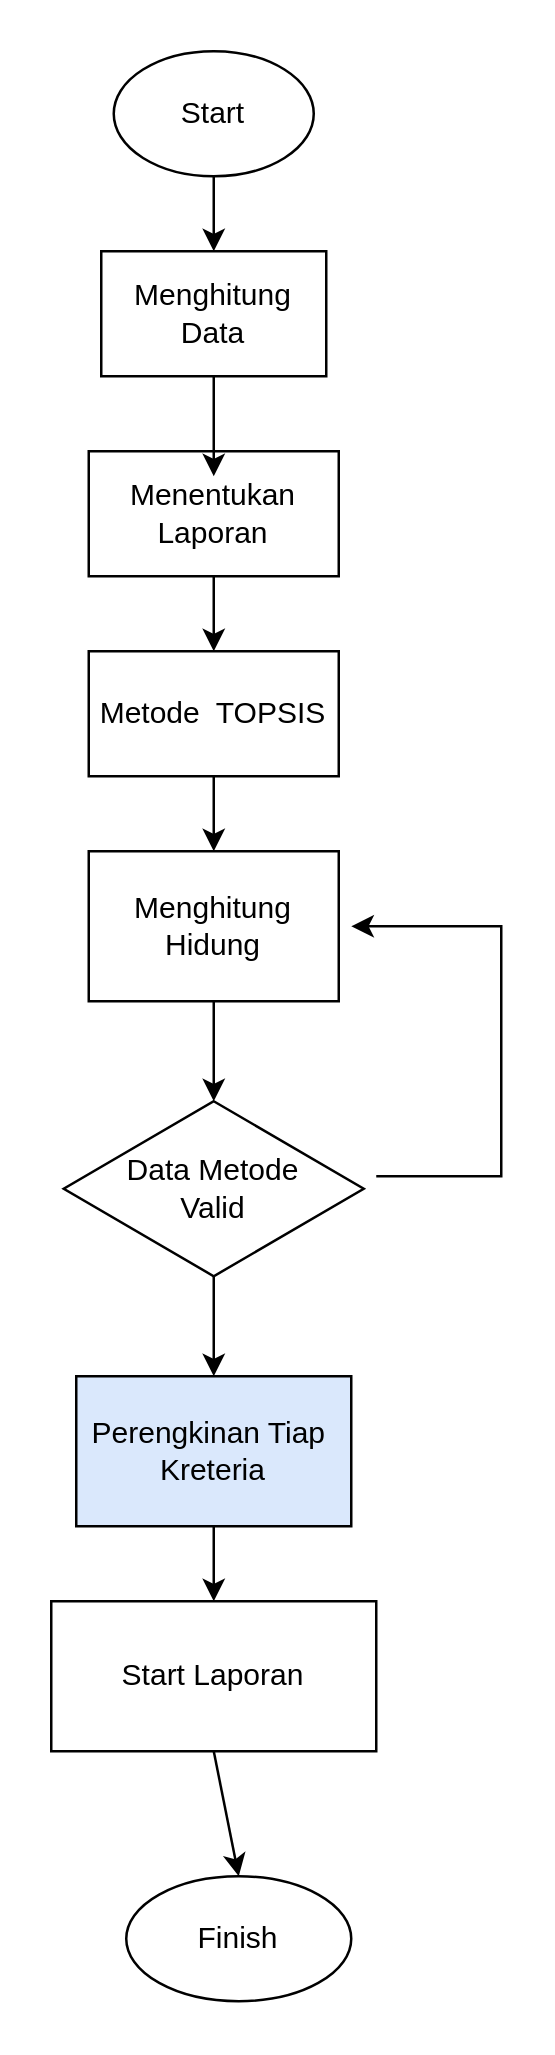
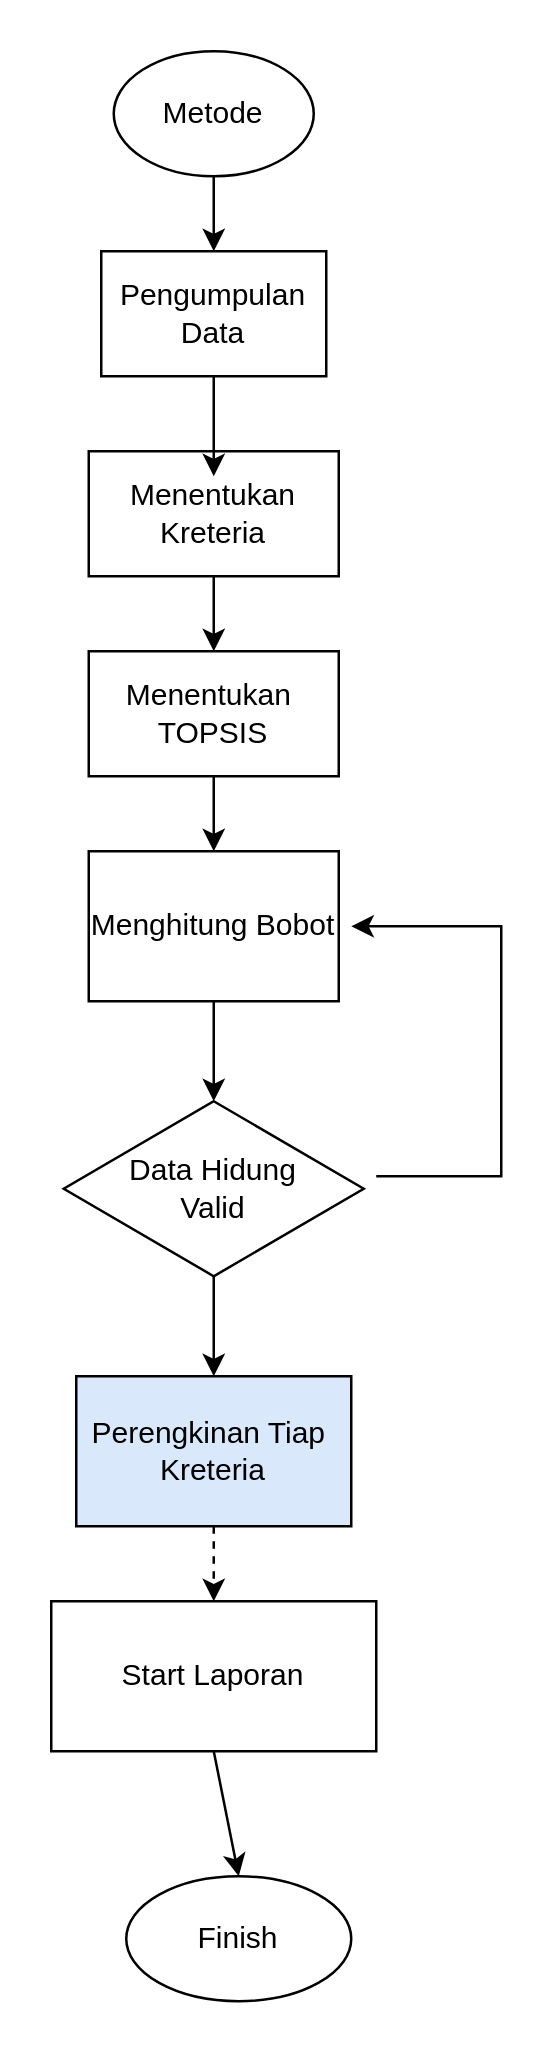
(214, 114) -> (214, 114)
(214, 314) -> (214, 314)
(214, 514) -> (214, 514)
(214, 714) -> (214, 714)
(214, 926) -> (214, 926)
(214, 1189) -> (214, 1189)
(214, 1557) -> (214, 1557)
